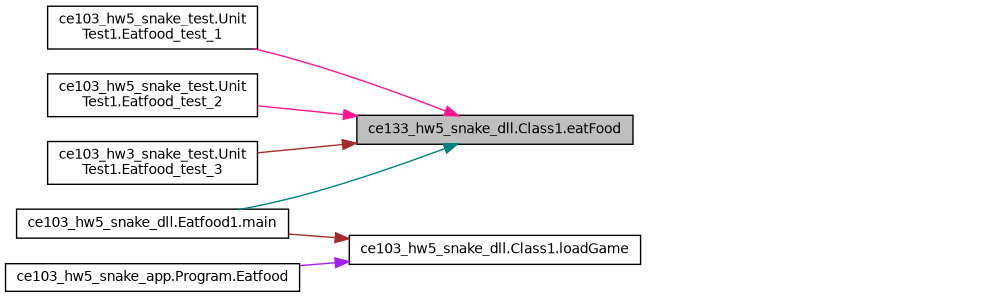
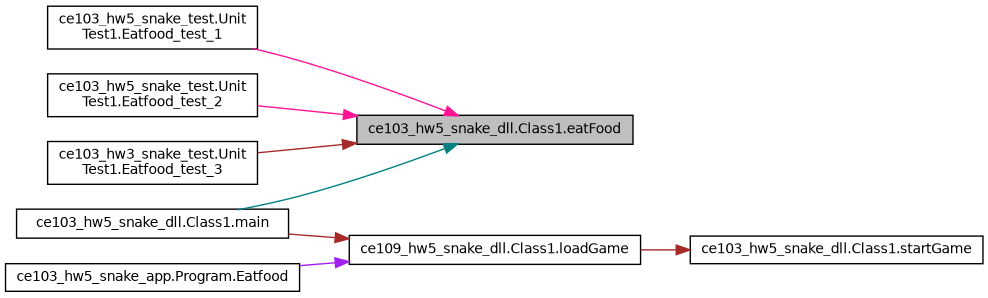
(495, 130) -> (495, 130)
(153, 224) -> (153, 224)
(495, 250) -> (495, 250)
none -> (837, 250)
